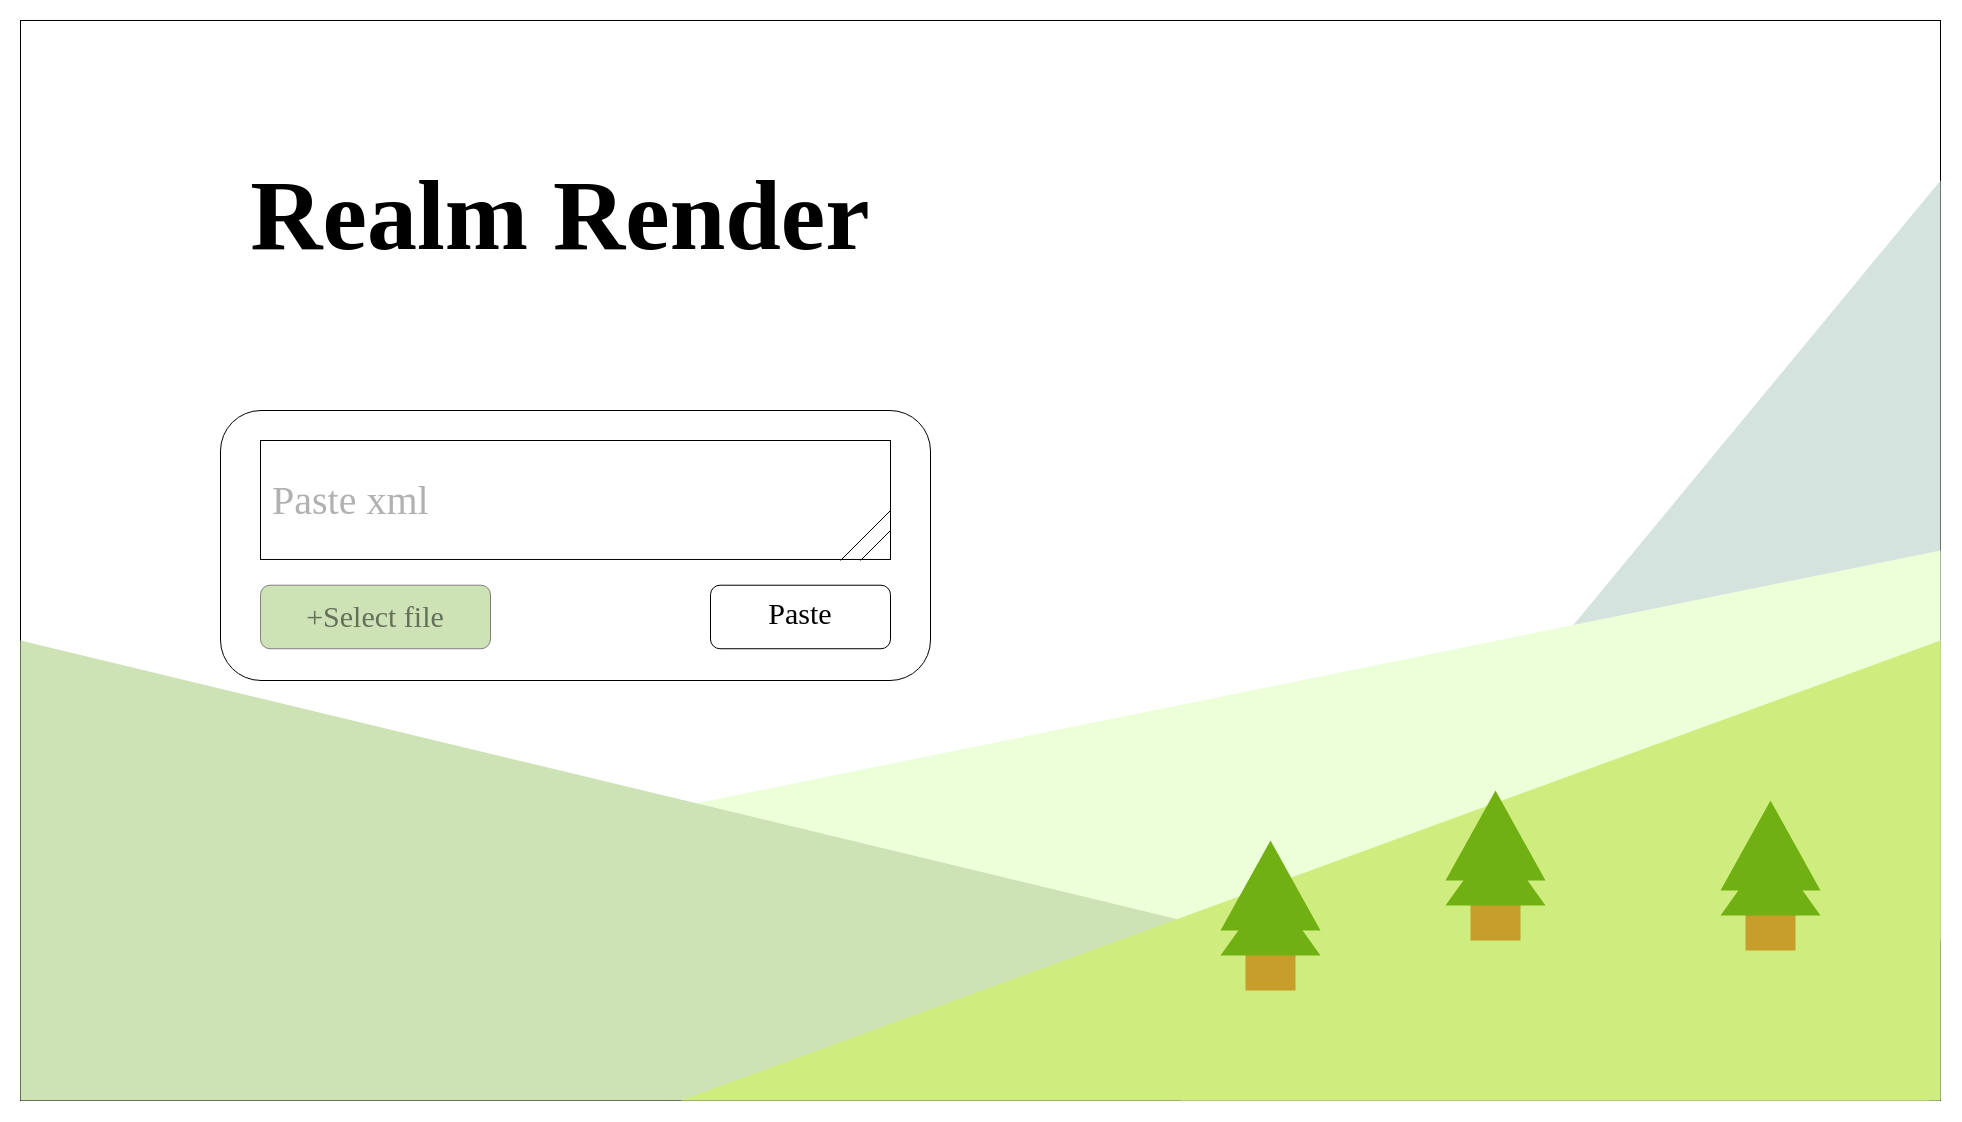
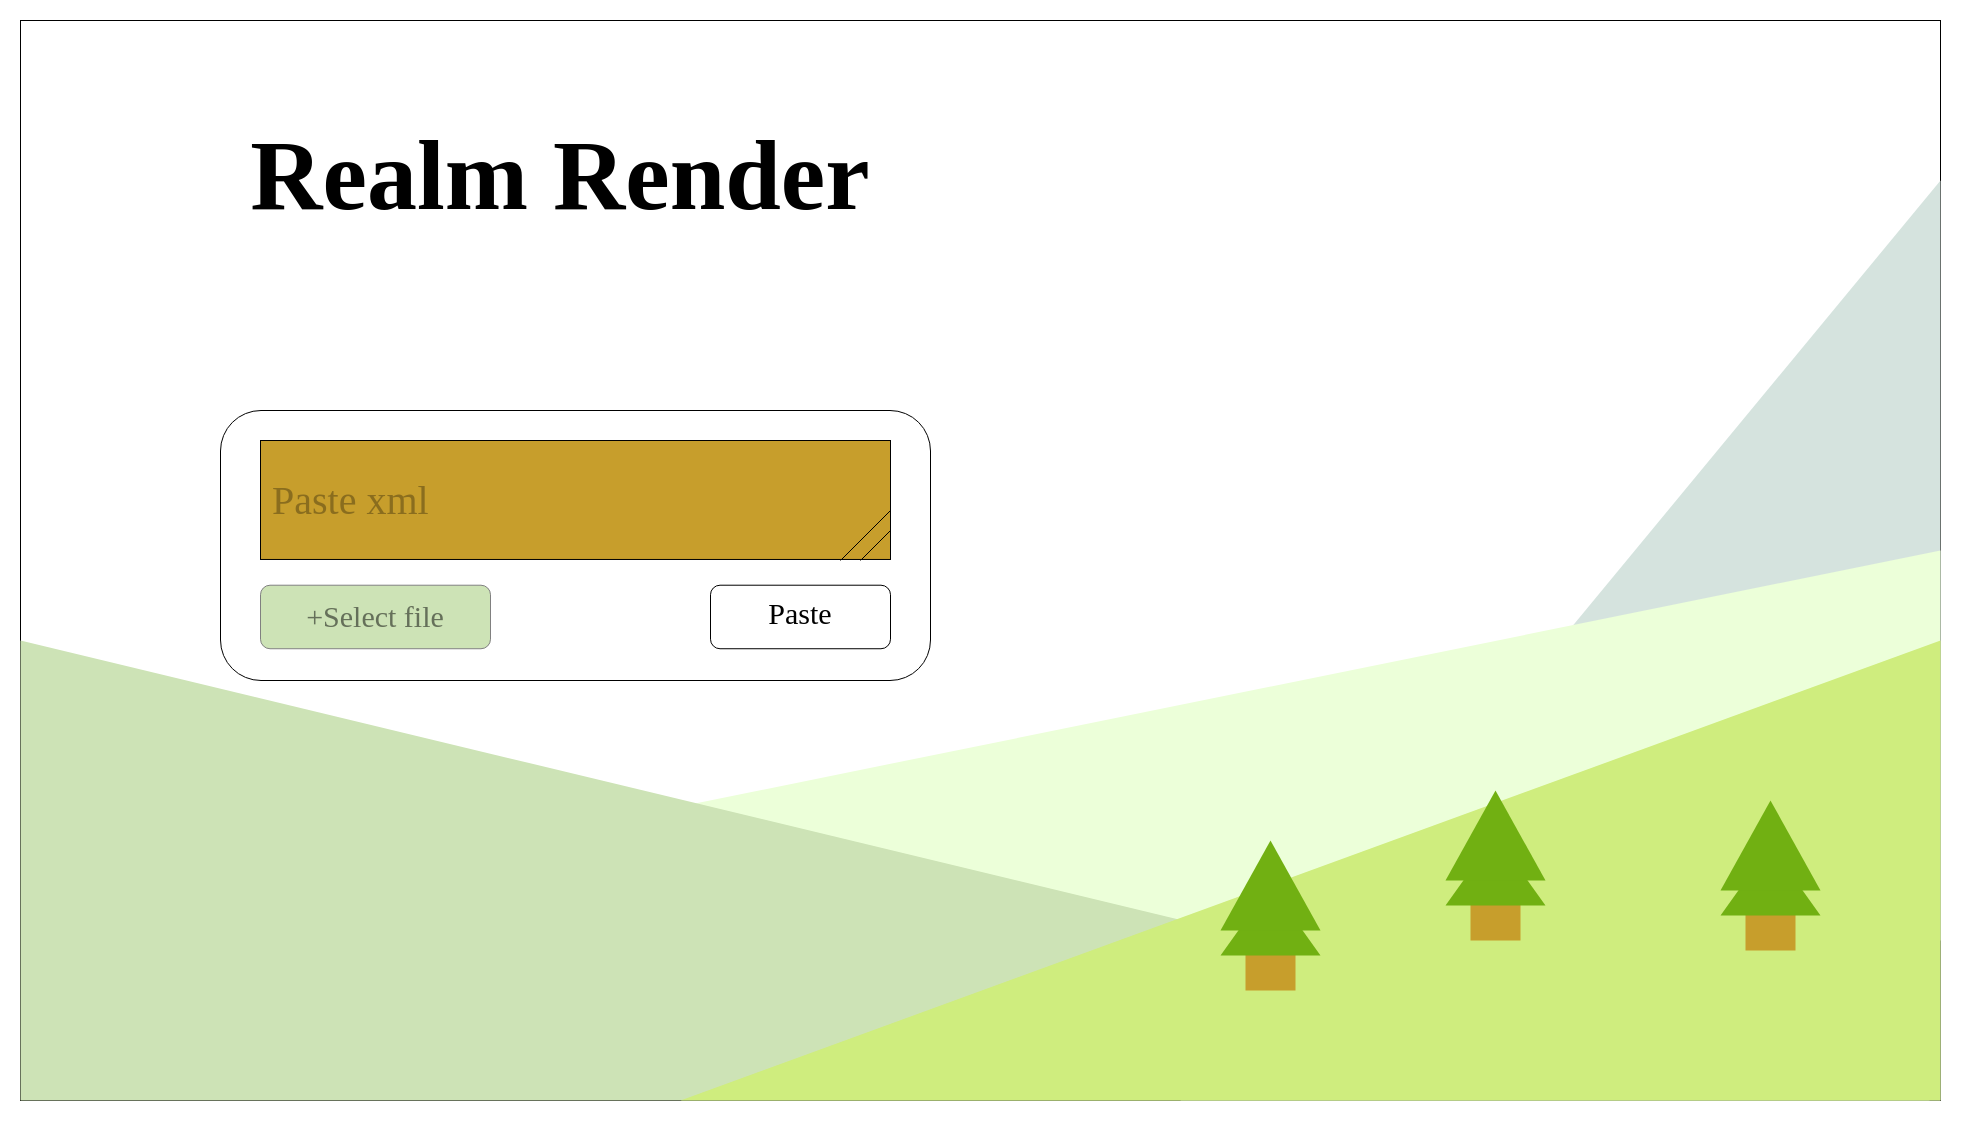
(561, 216) -> (561, 176)
(576, 500) -> (576, 500)
